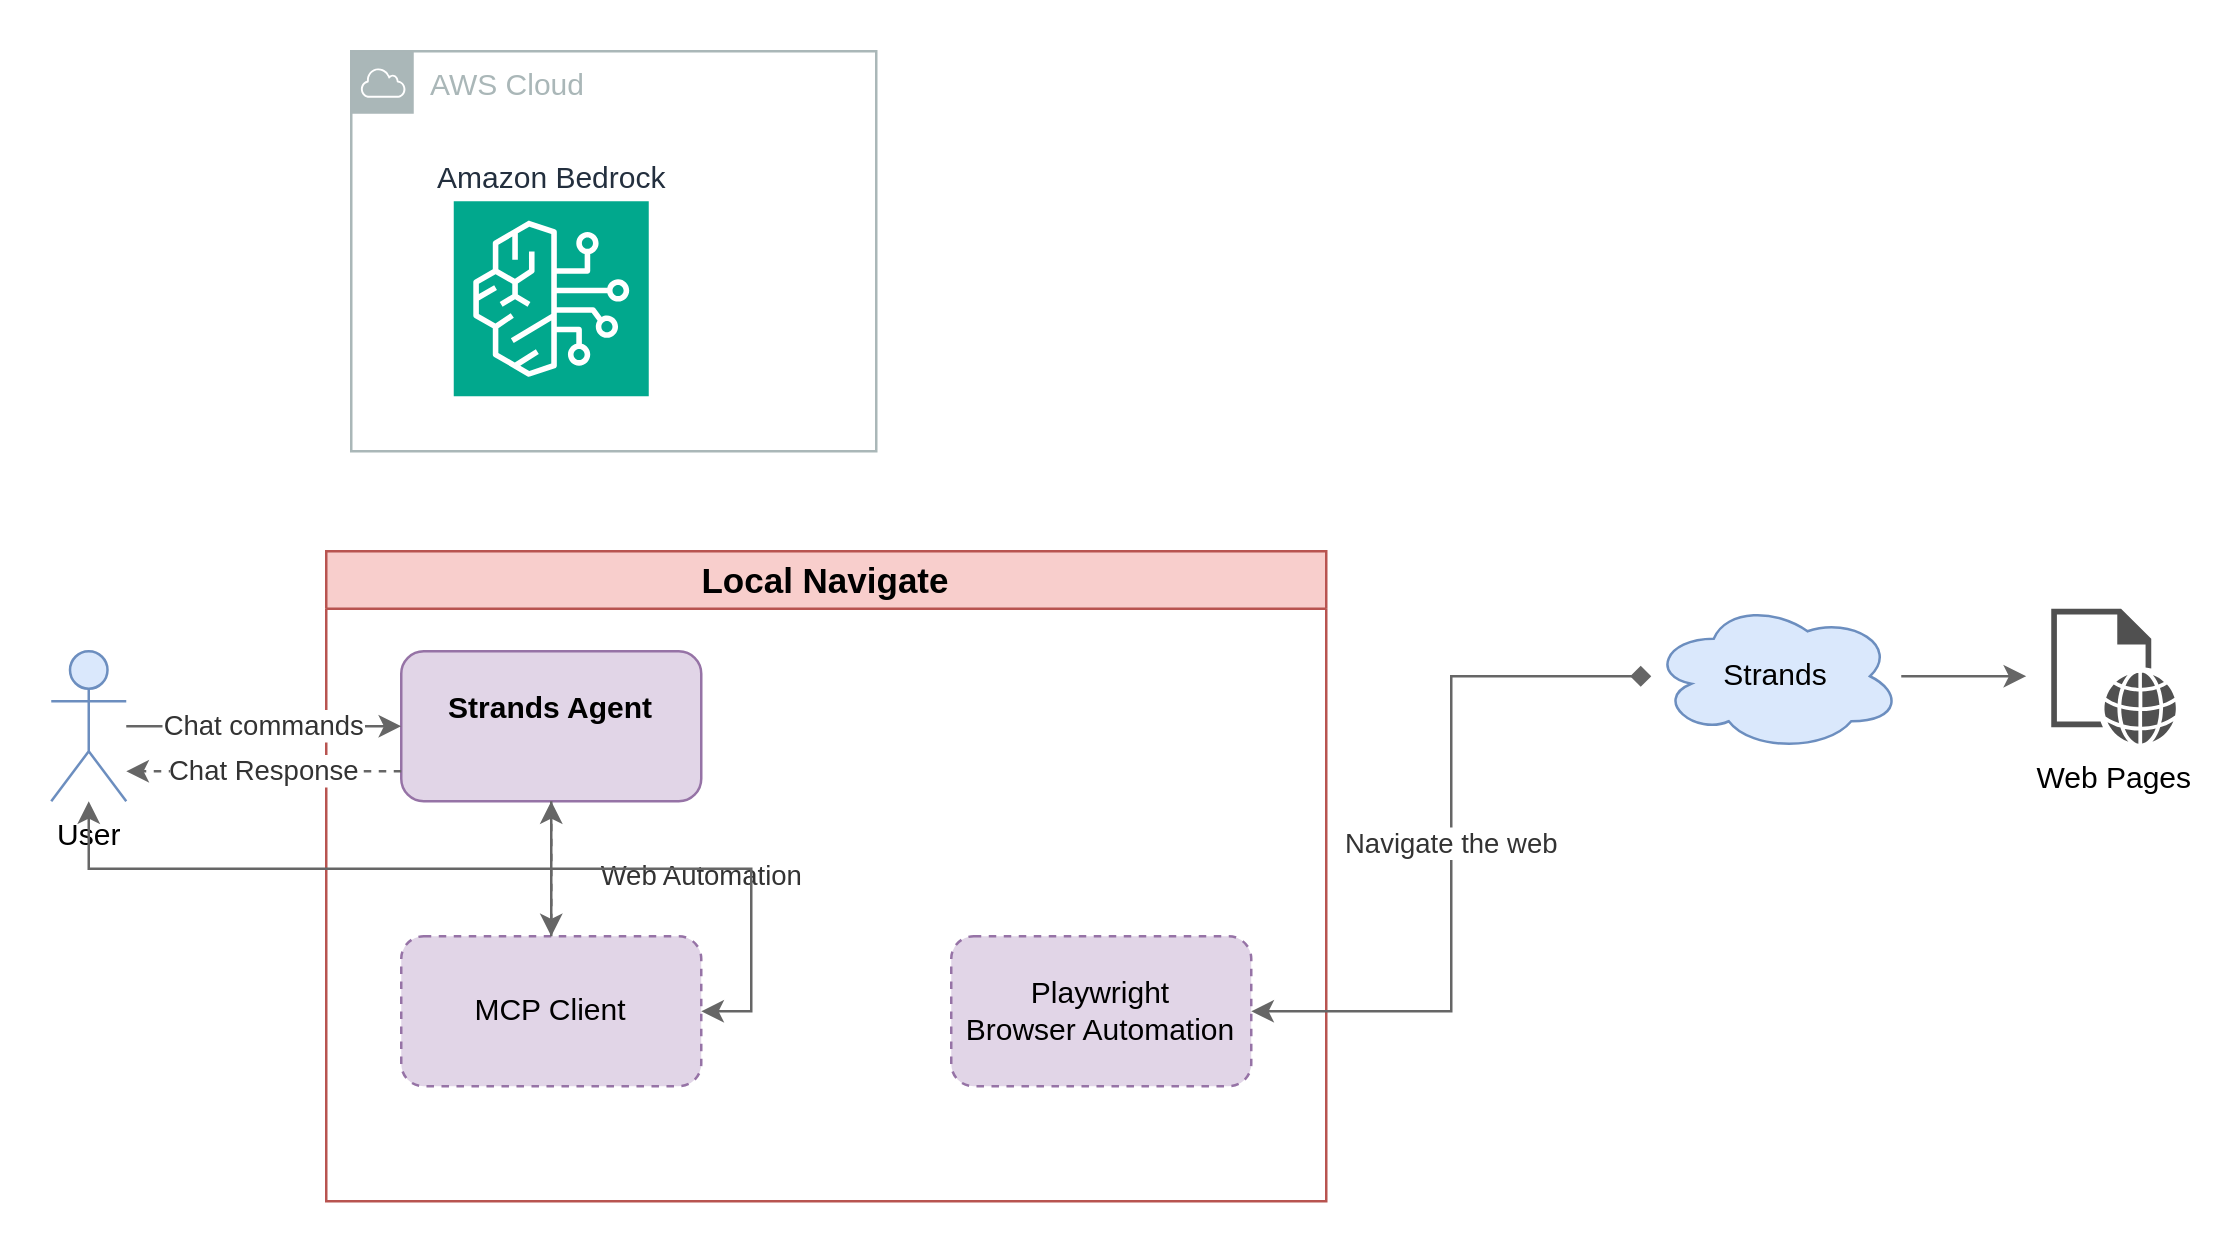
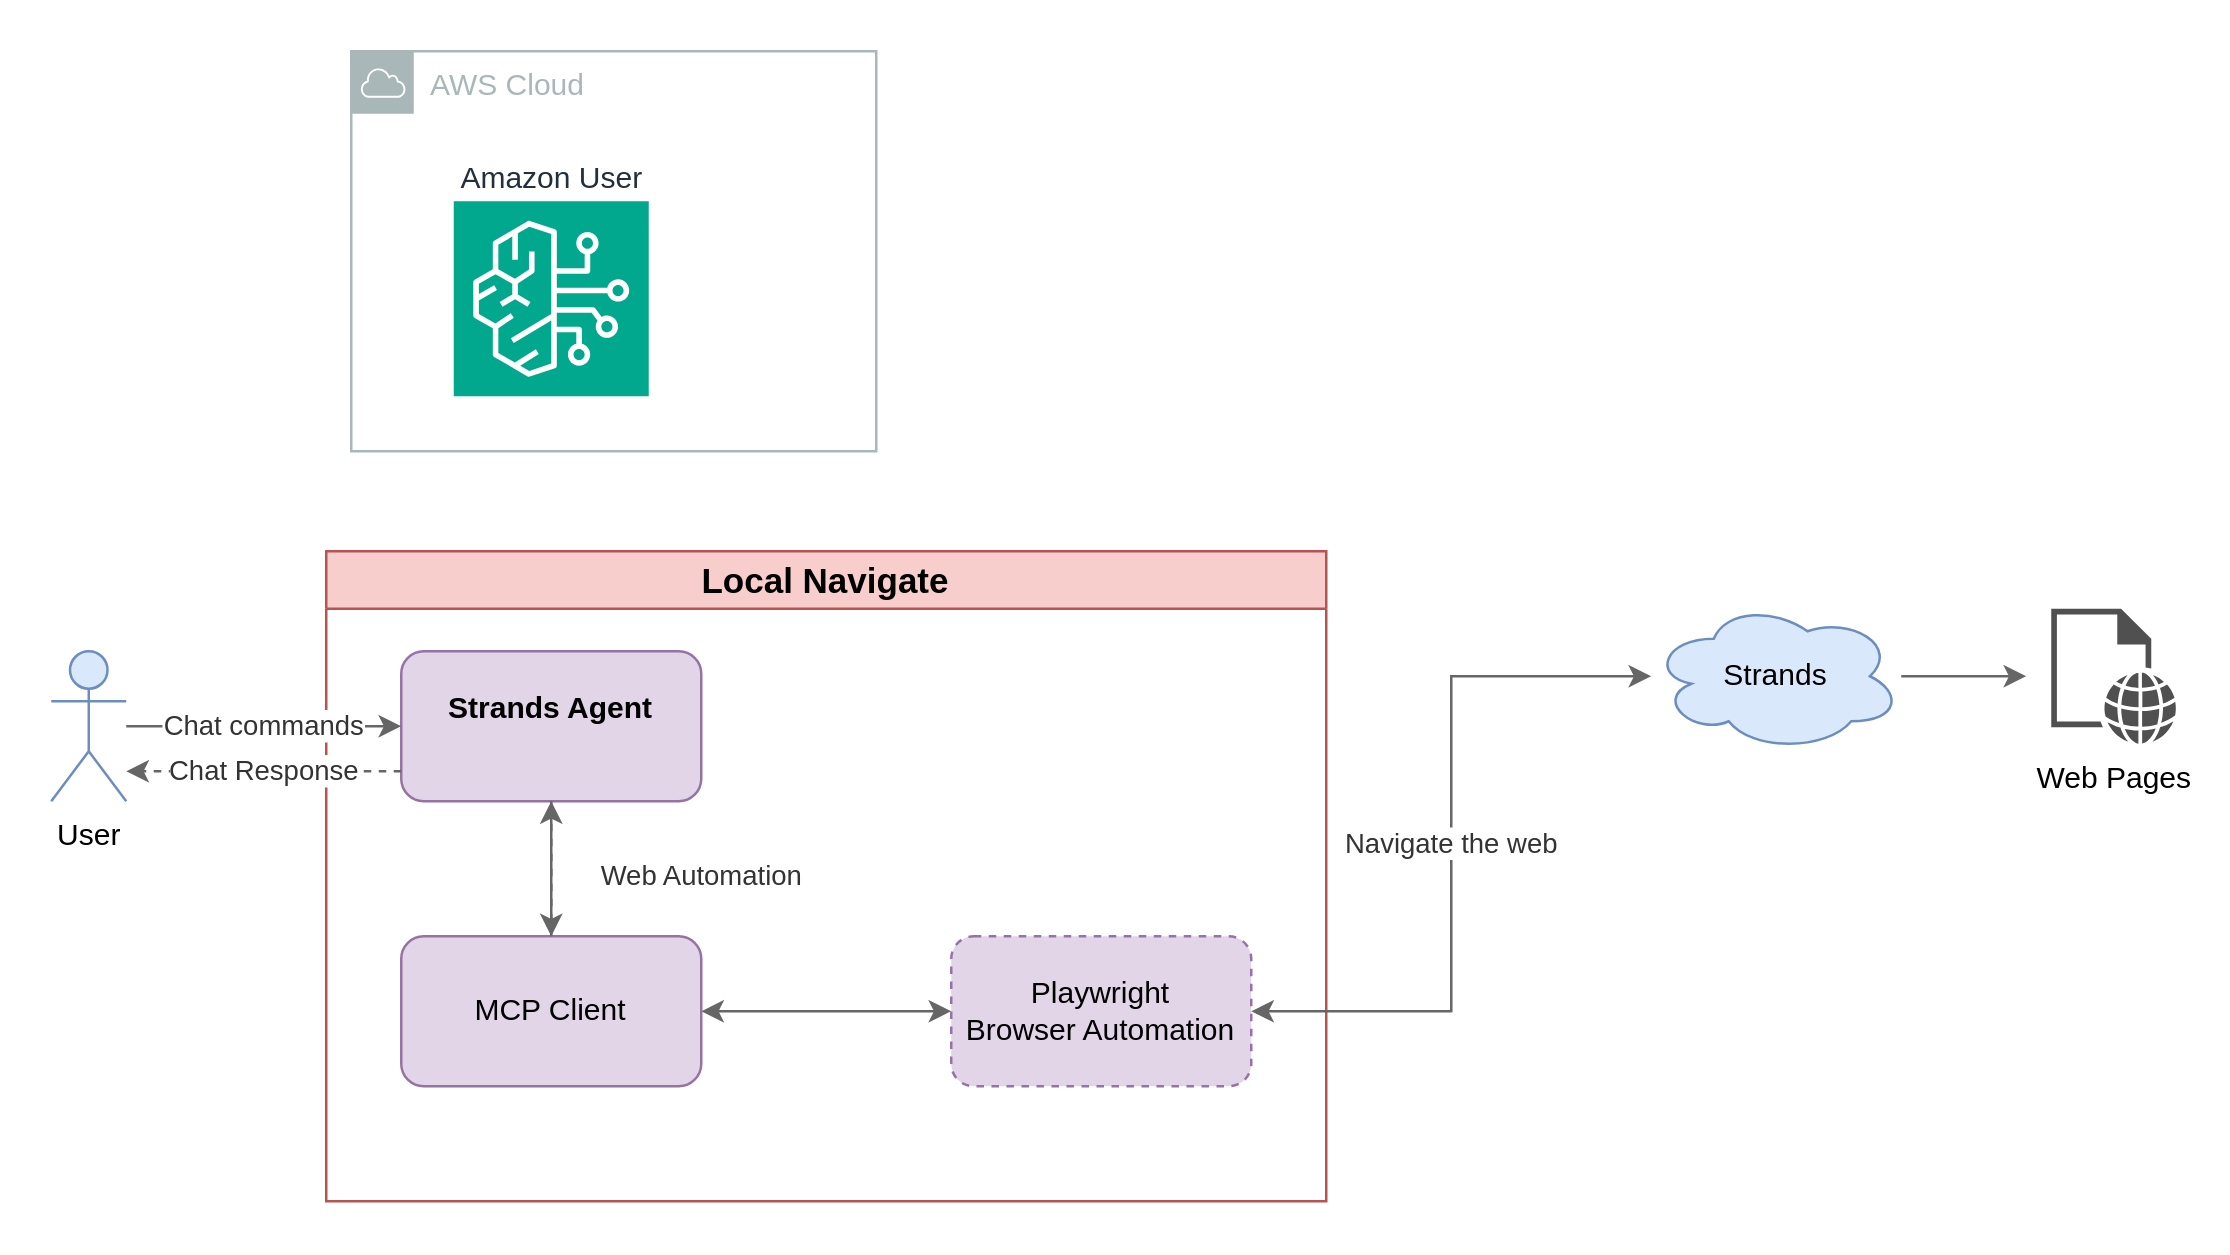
(553, 176) -> (553, 176)
(1631, 676) -> (1632, 676)
(726, 869) -> (841, 1011)
(551, 1011) -> (551, 1011)
